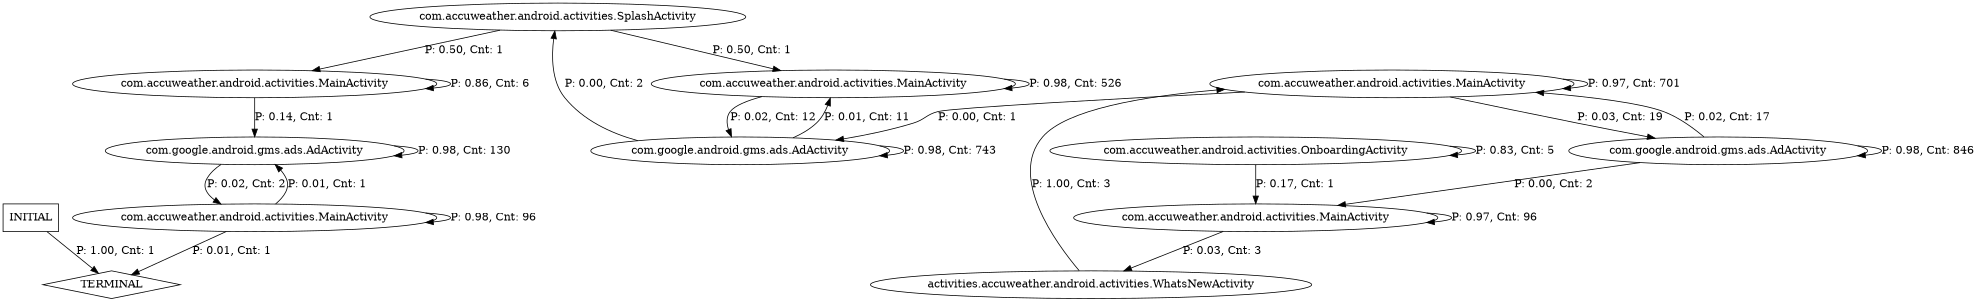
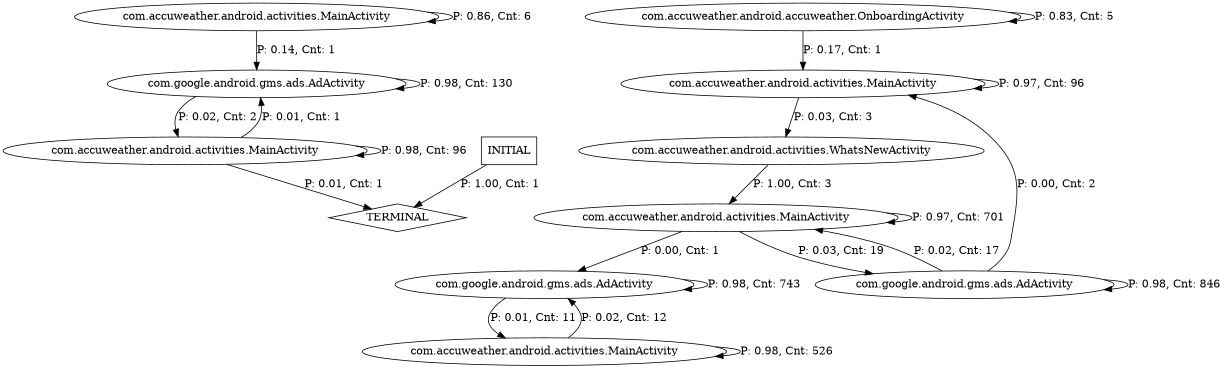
(558, 17) -> none
(1256, 151) -> (803, 17)
(1091, 285) -> (781, 151)
